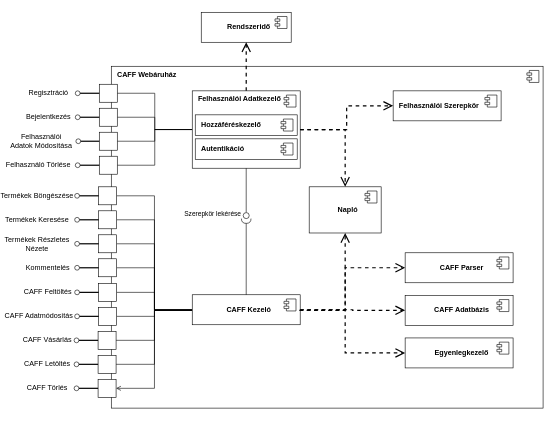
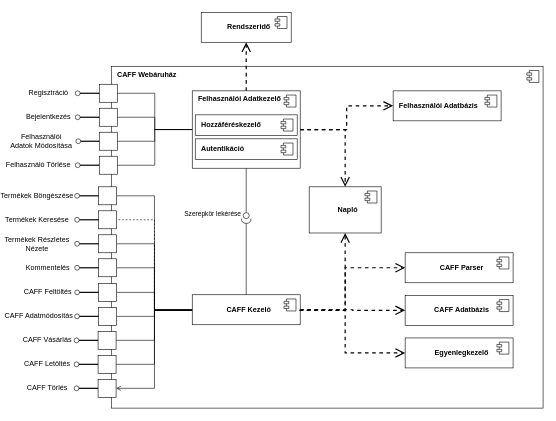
(440, 106) -> (439, 106)
(135, 220) -> (135, 220)
